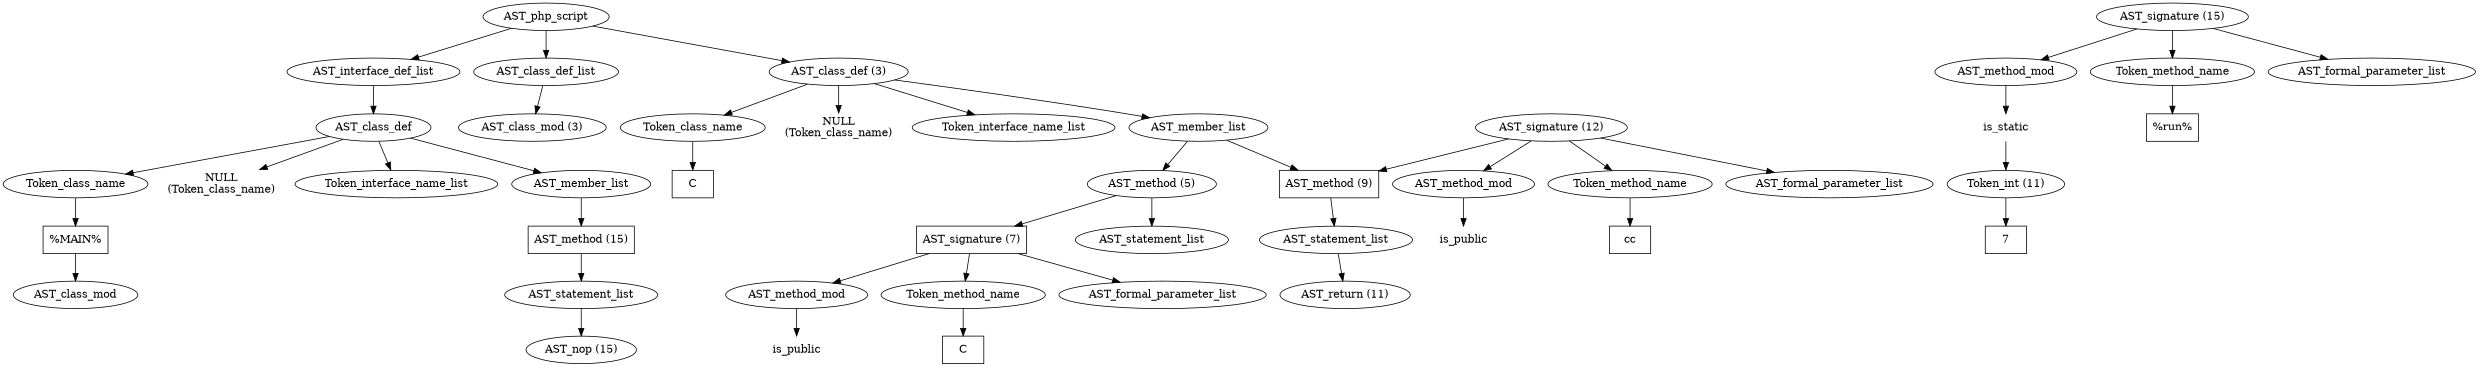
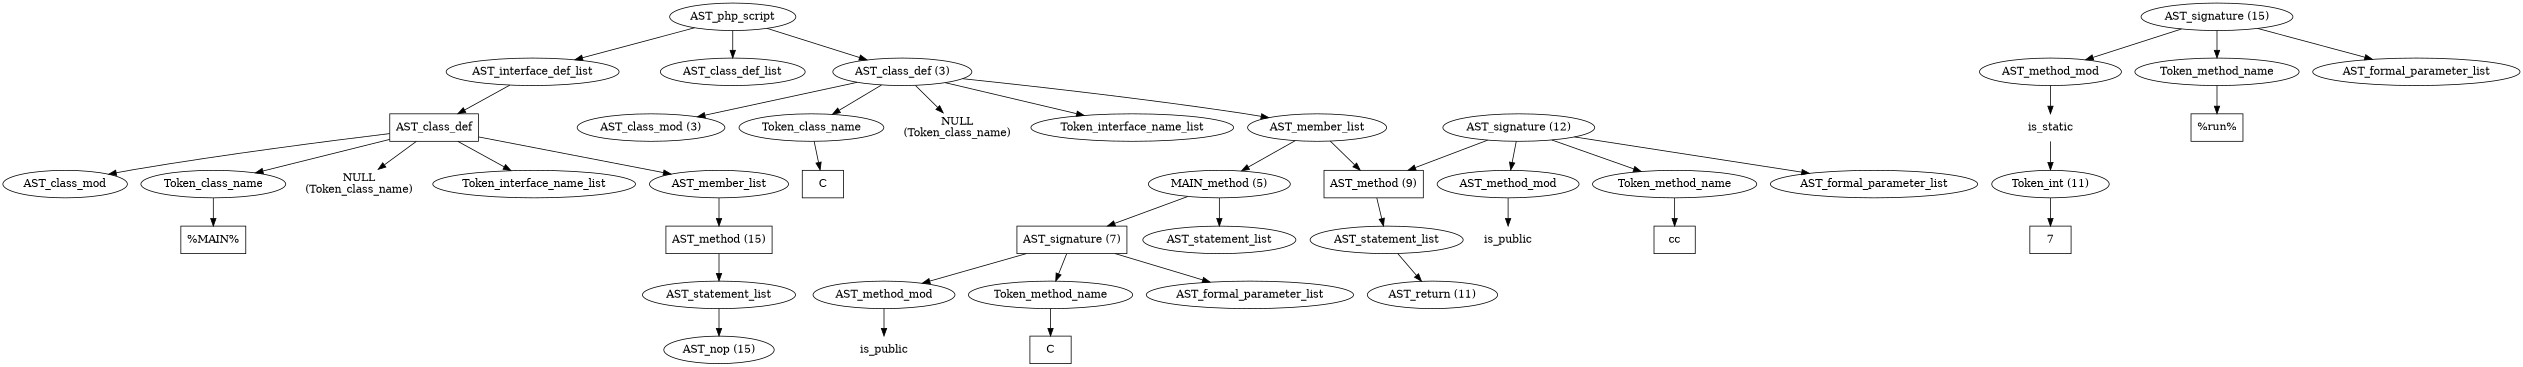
(540, 96) -> (781, 99)
(373, 128) -> (434, 128)
(1152, 184) -> (1219, 184)
(76, 264) -> (253, 151)
